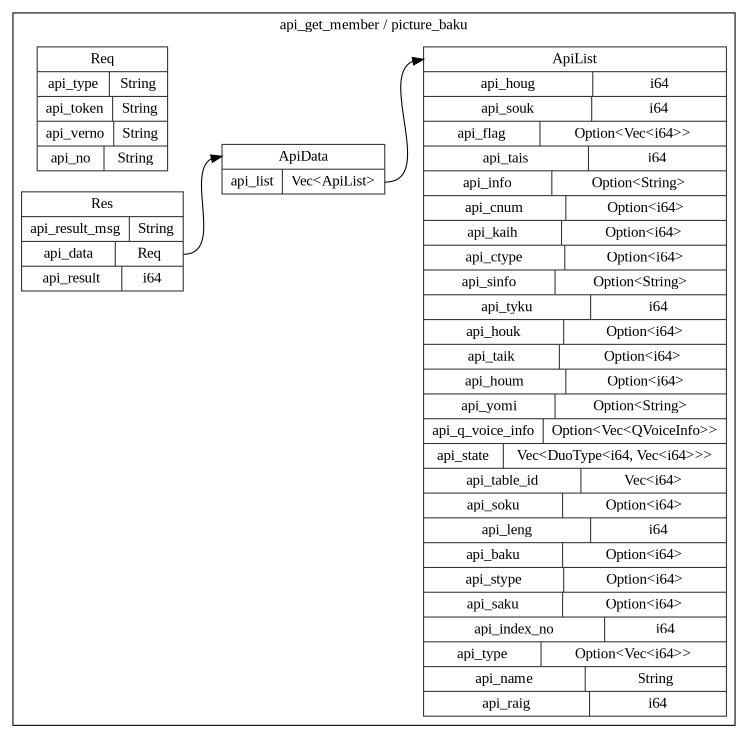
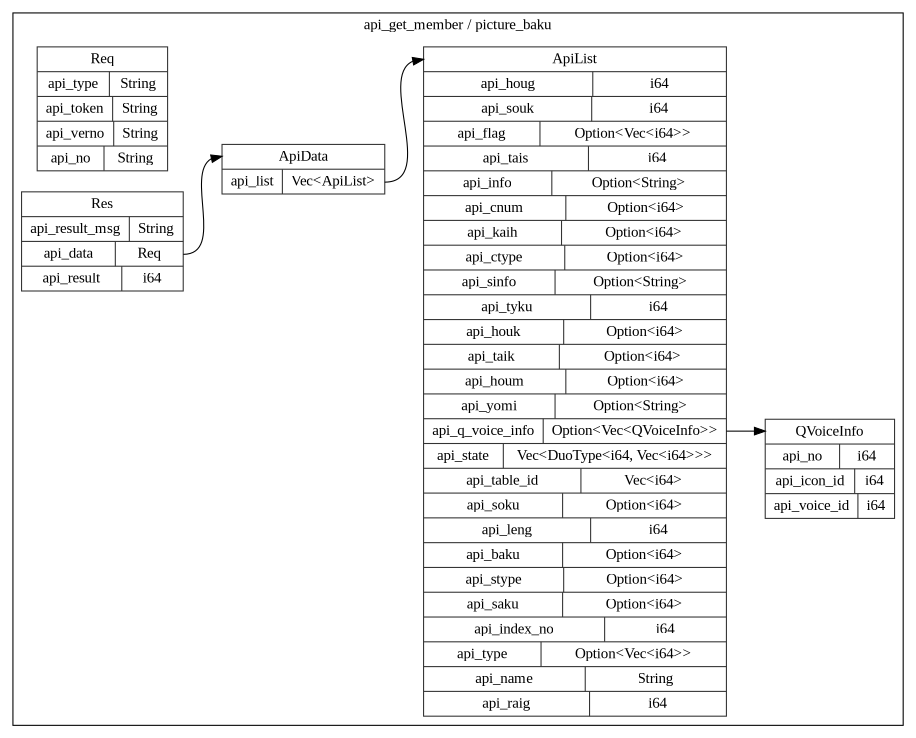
none -> (830, 469)
